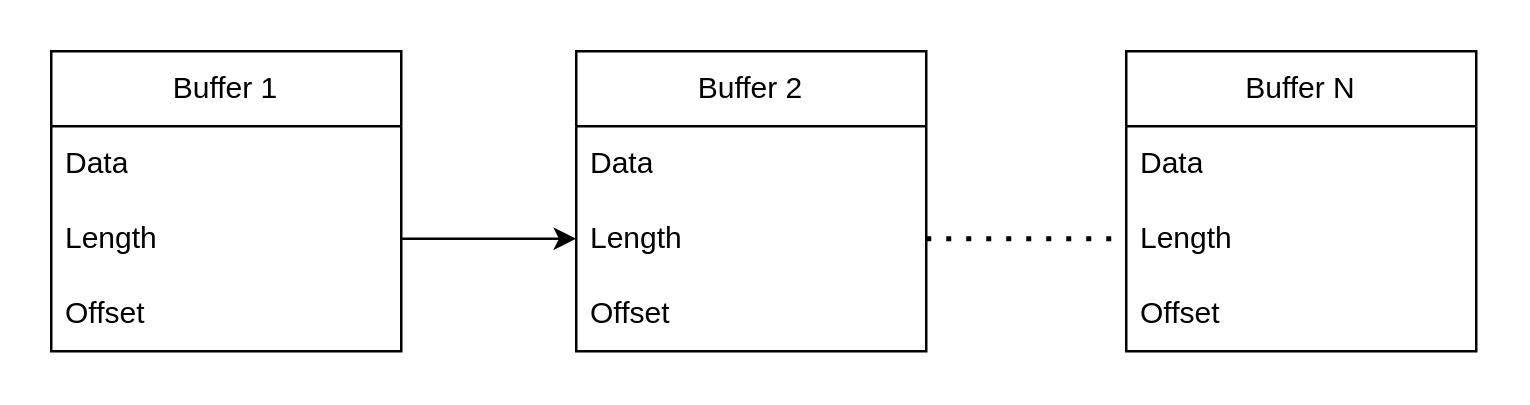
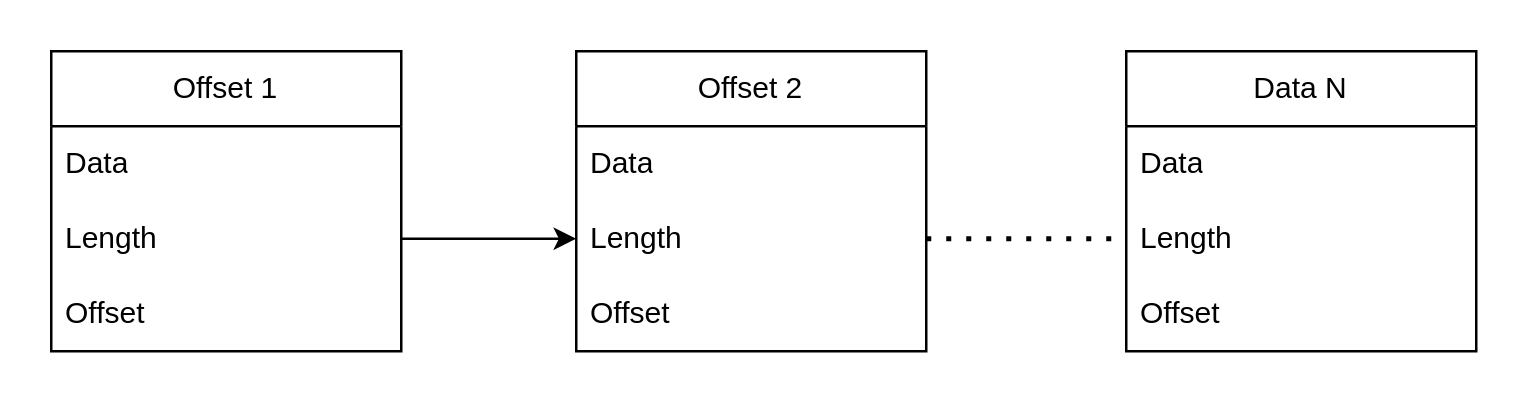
(226, 89) -> (226, 89)
(751, 89) -> (751, 89)
(1301, 89) -> (1301, 89)
